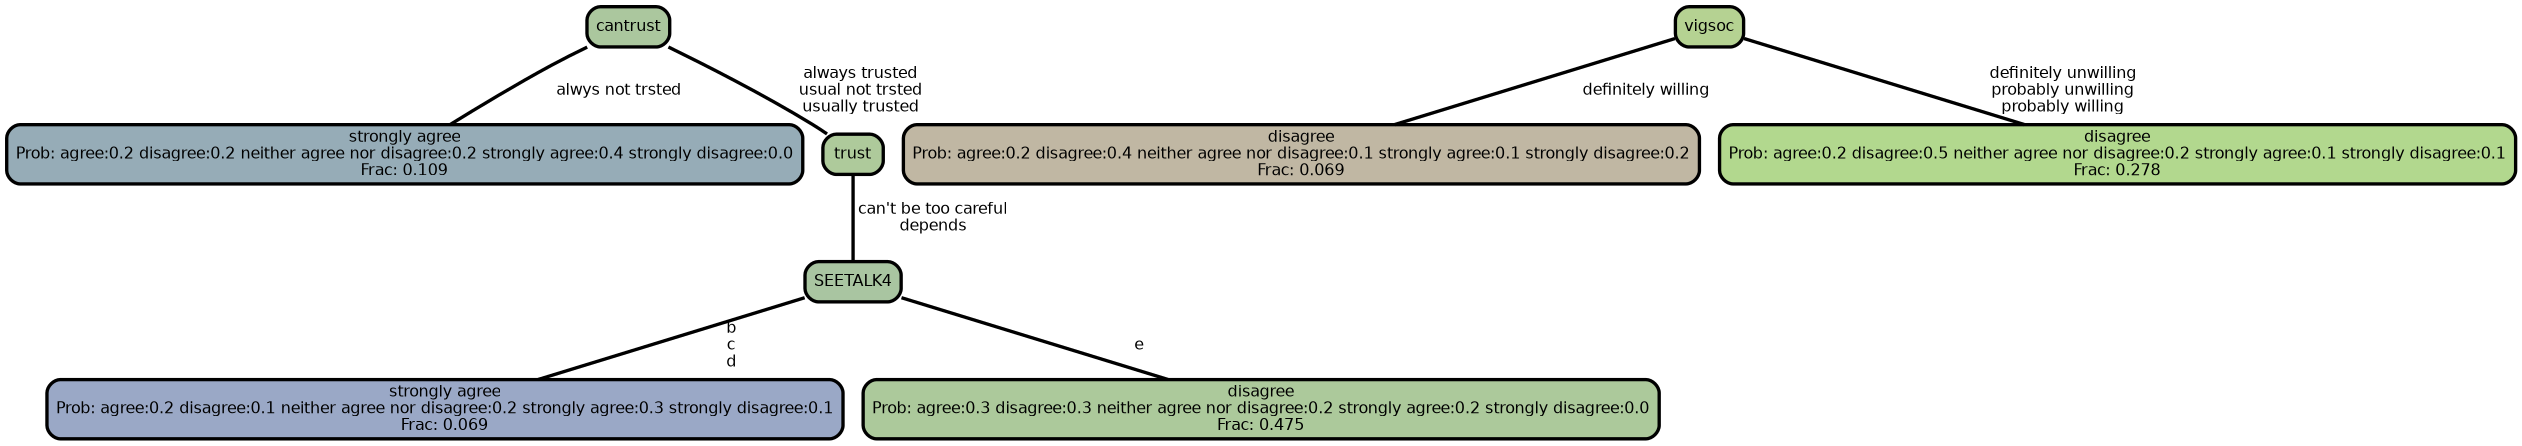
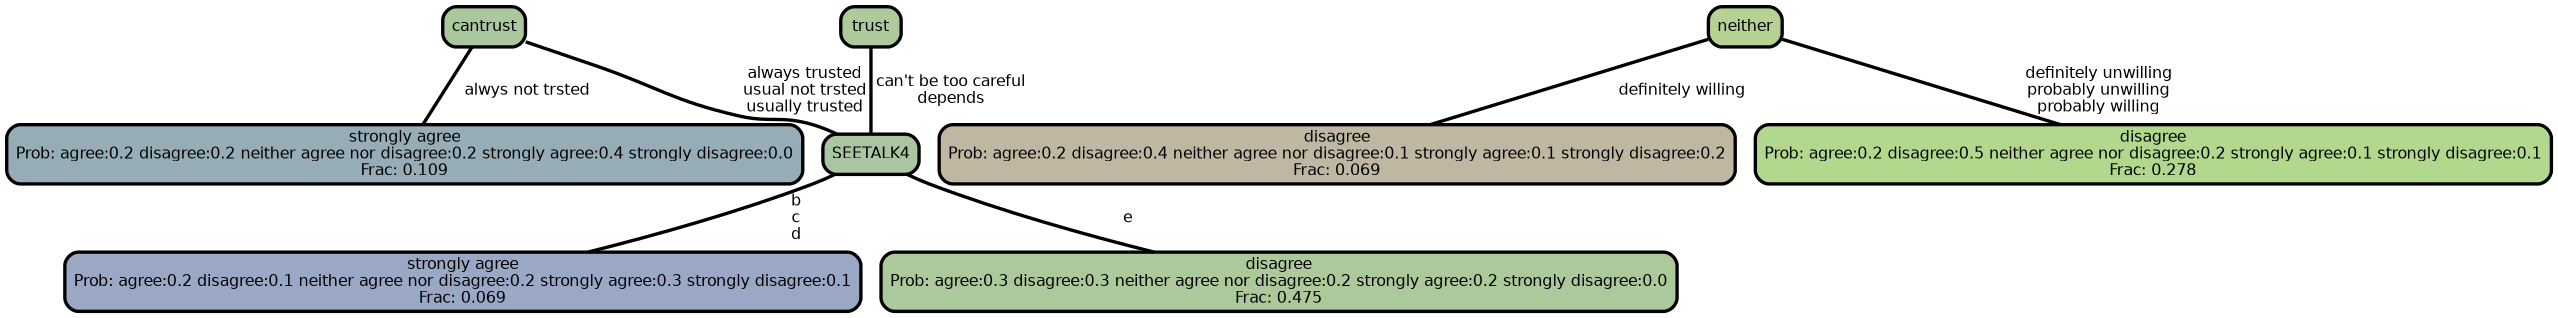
(1710, 27) -> (1745, 27)
(749, 88) -> (679, 98)
